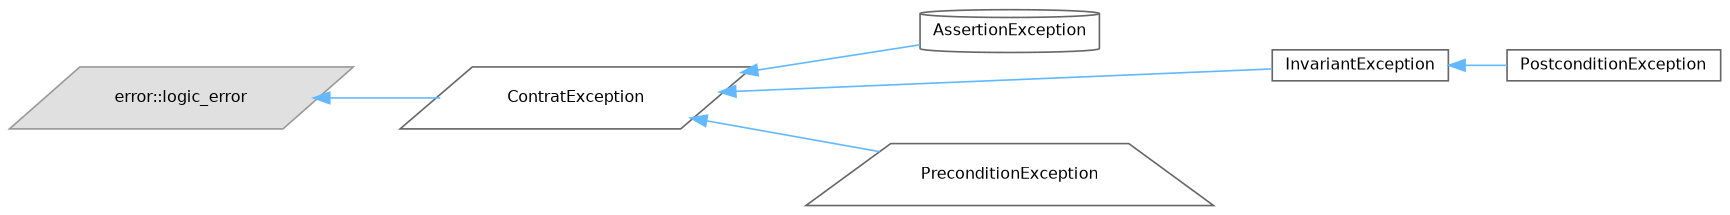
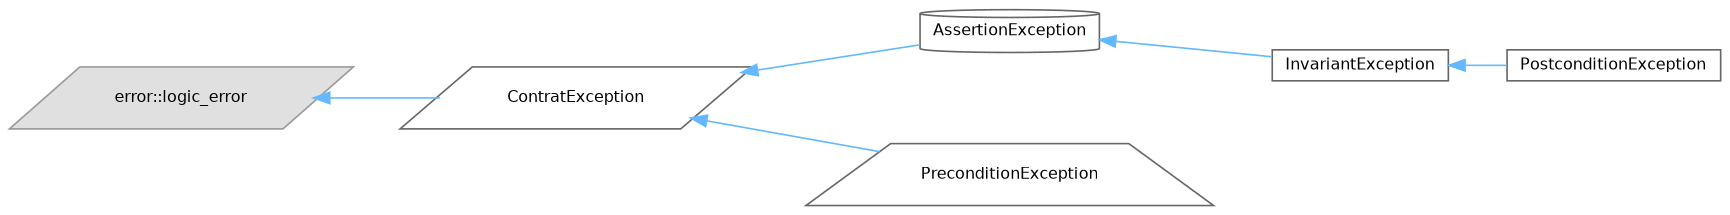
(1004, 80) -> (1194, 49)
